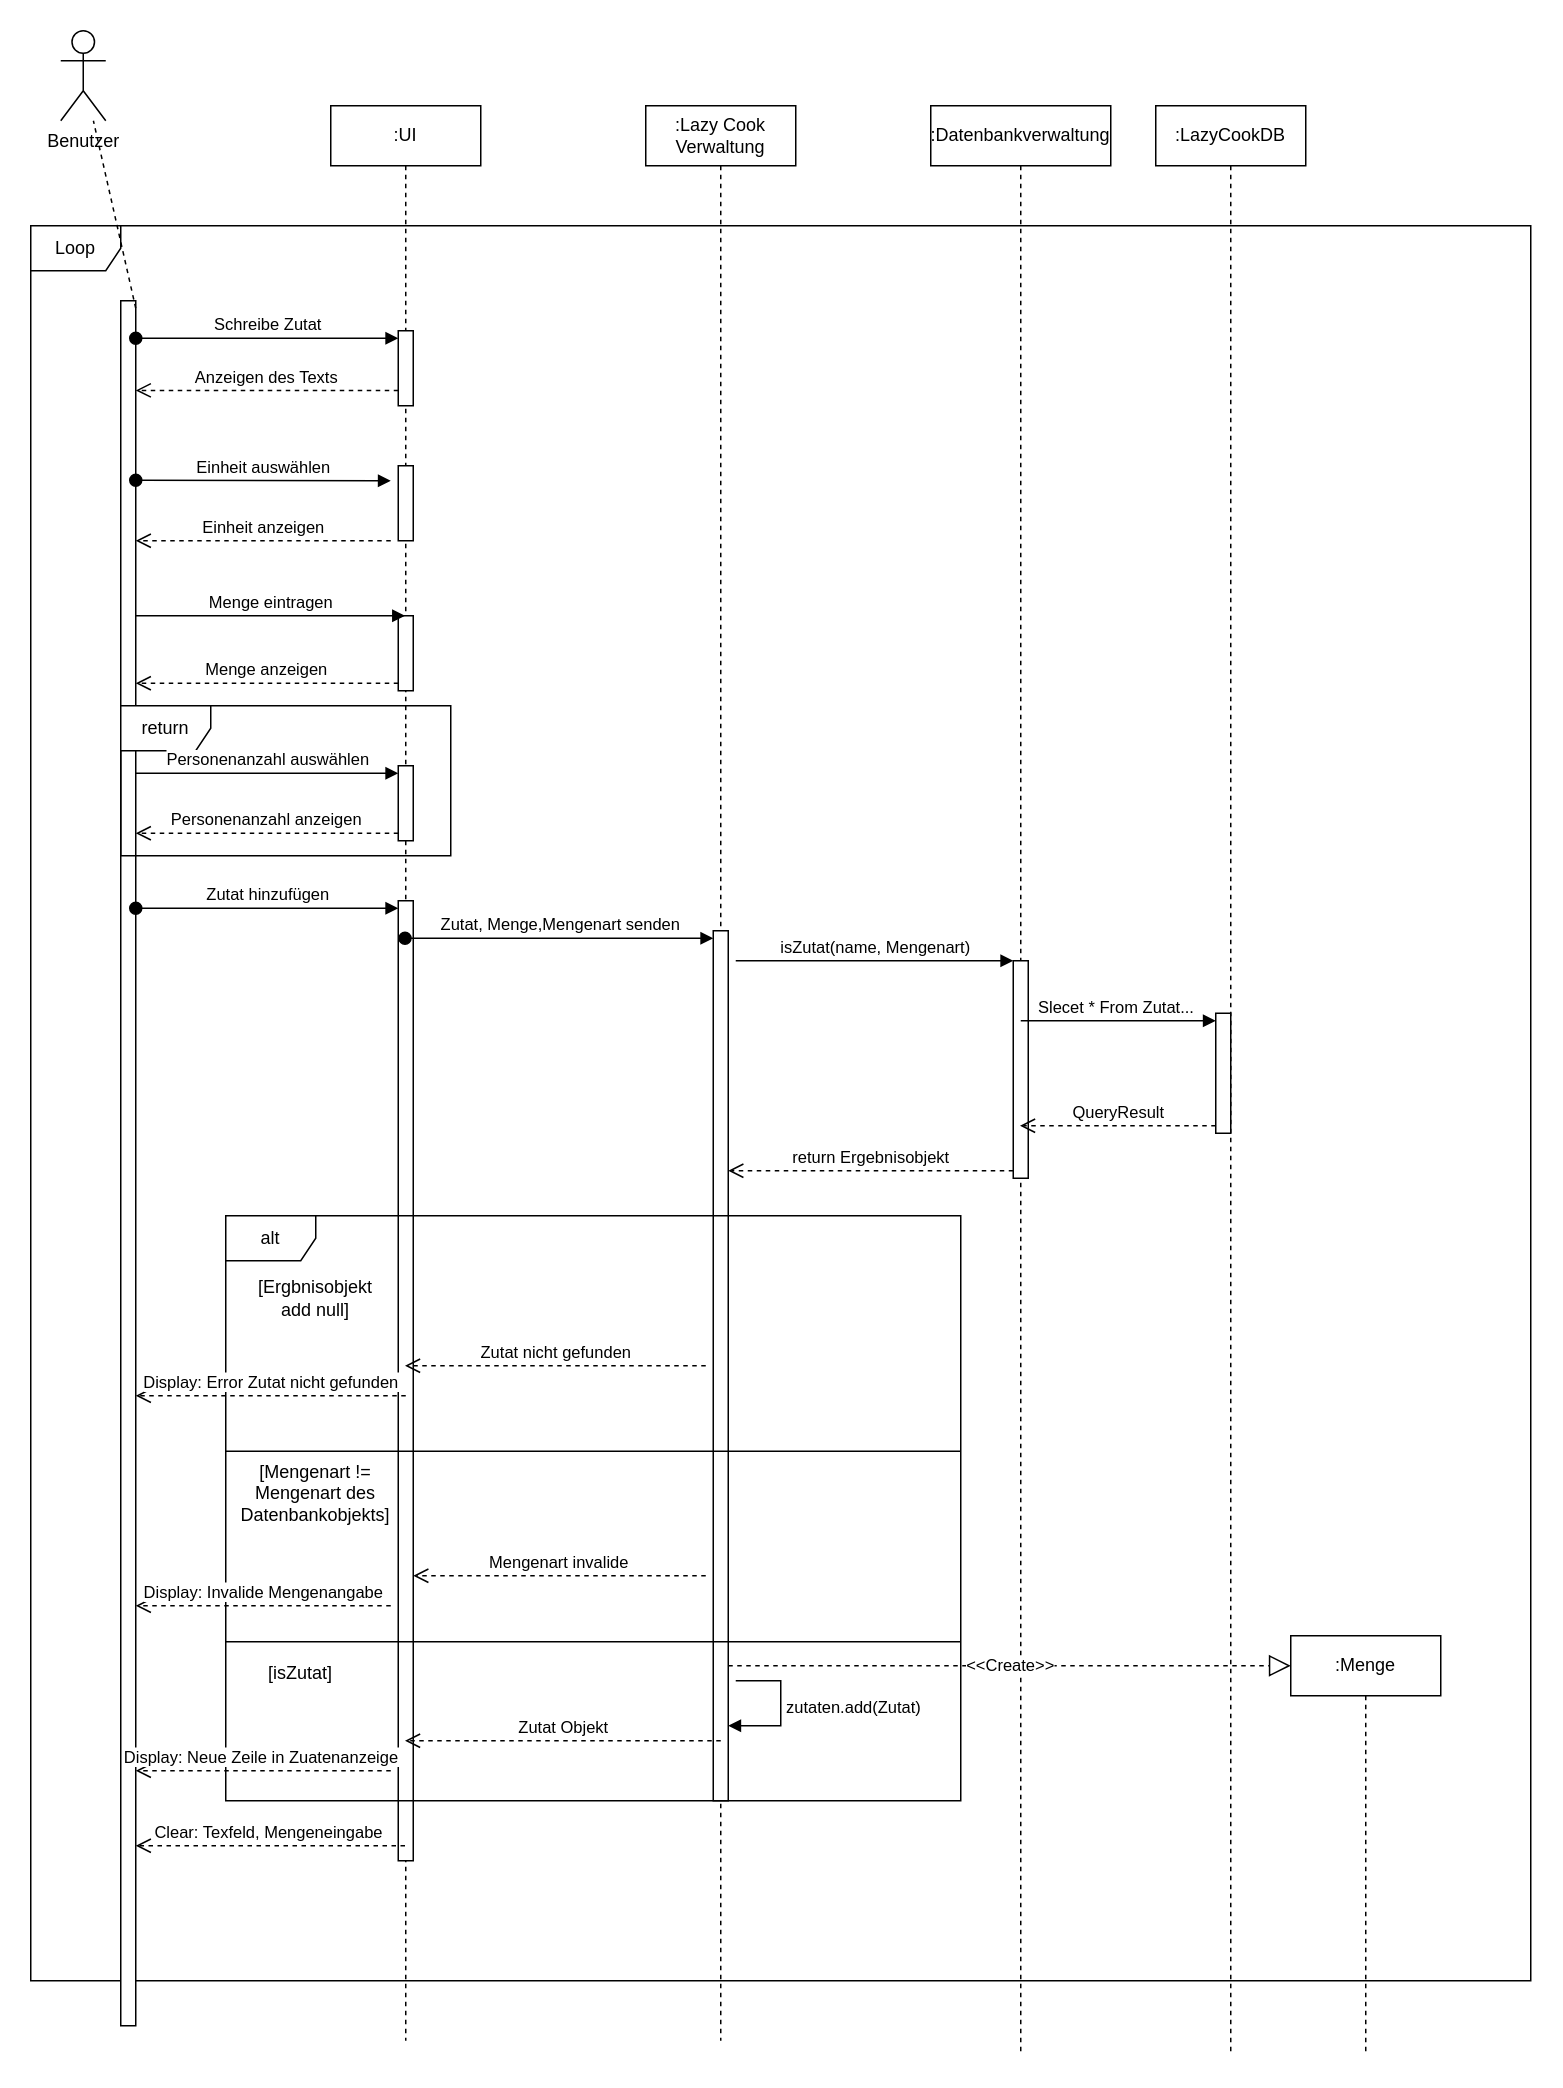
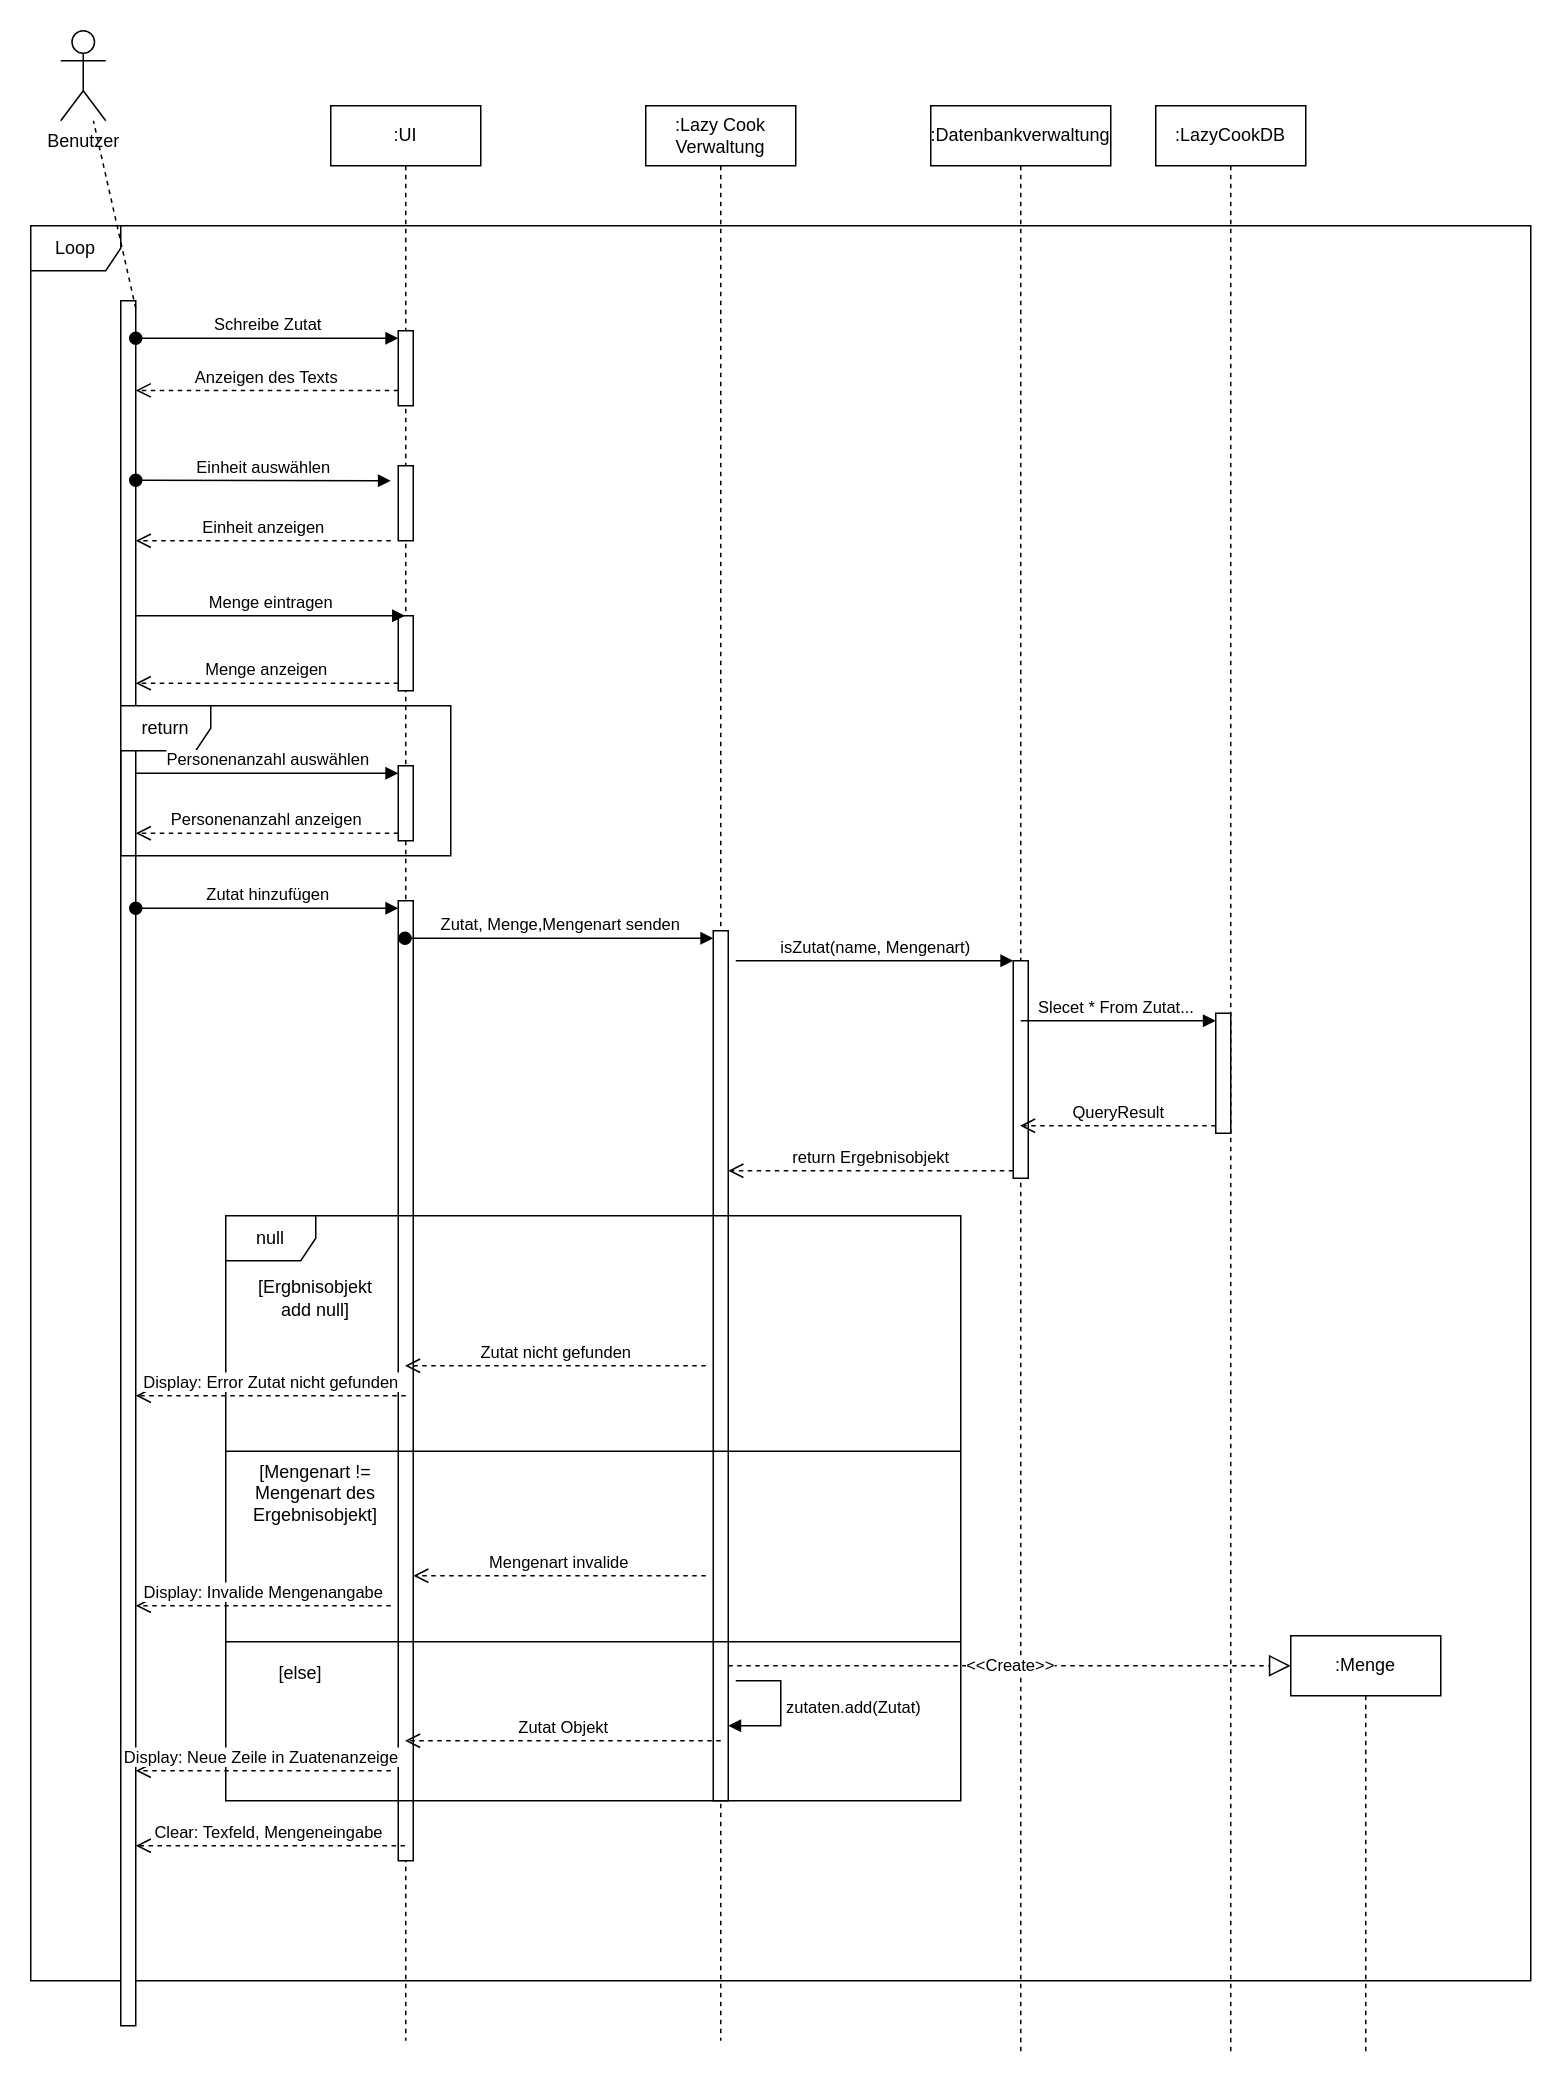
(271, 1238) -> (271, 1238)
(316, 1493) -> (316, 1493)
(301, 1673) -> (301, 1673)
